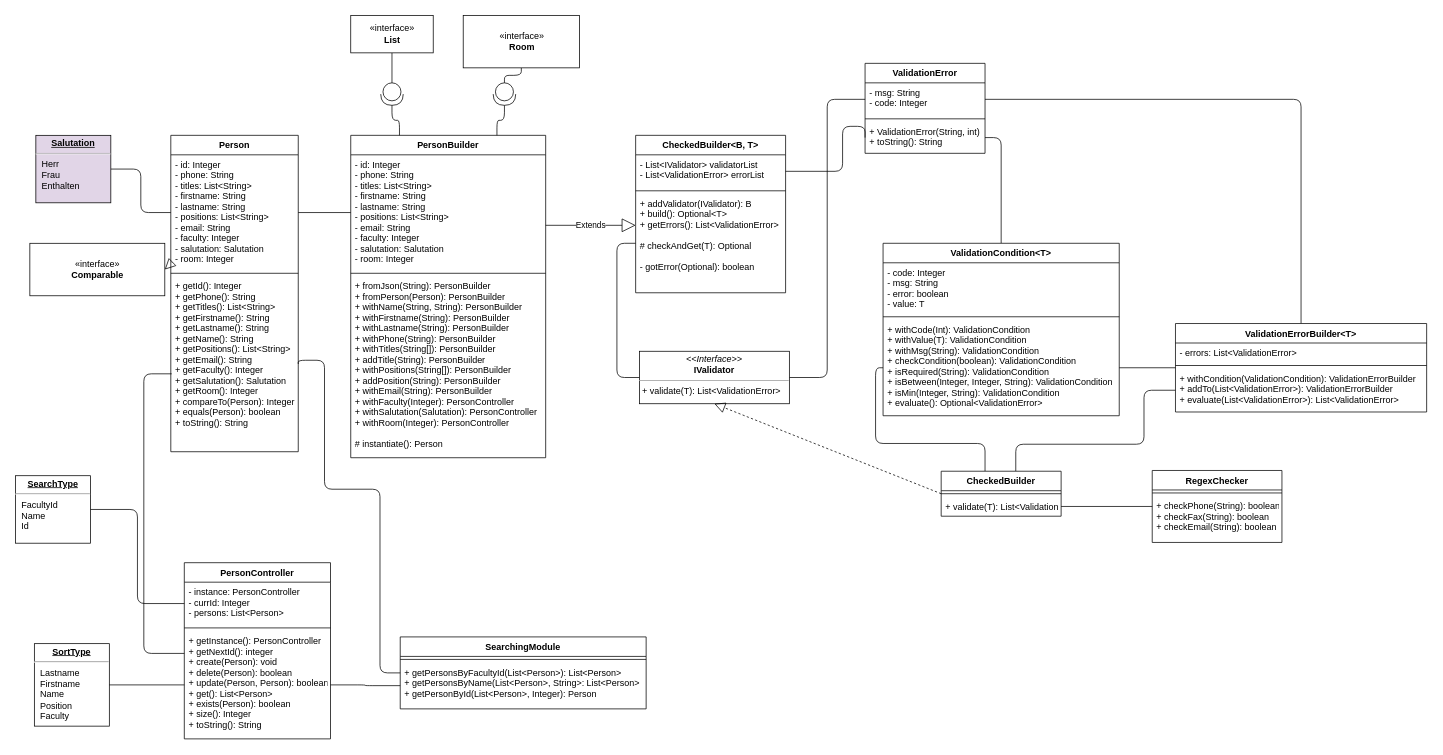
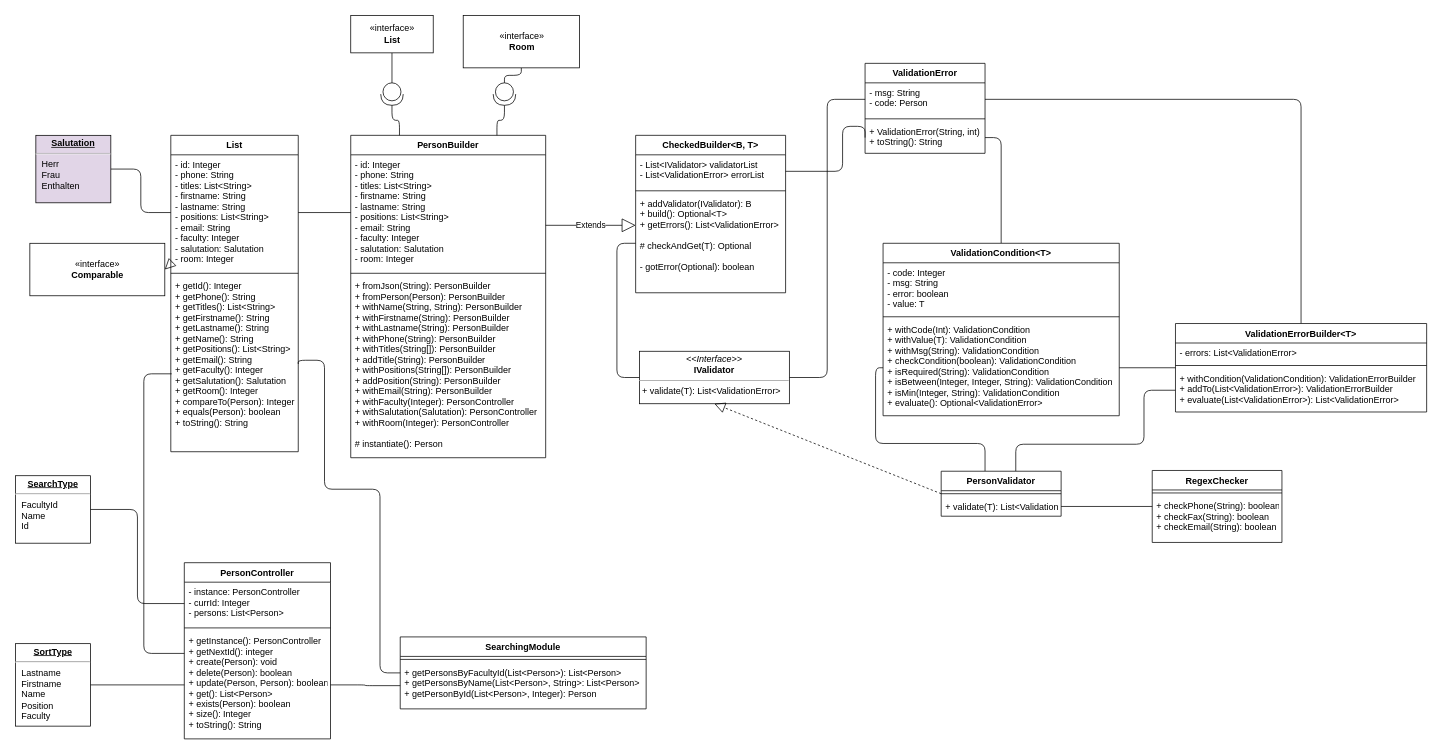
(897, 93) -> (897, 93)
(234, 146) -> (234, 146)
(1001, 482) -> (1001, 482)
(72, 685) -> (53, 685)
